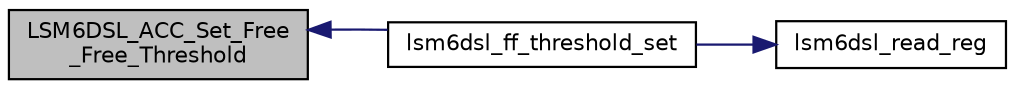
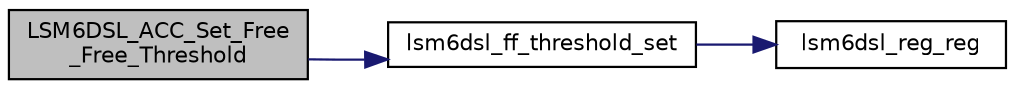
(359, 30) -> (336, 60)
(891, 45) -> (891, 45)
